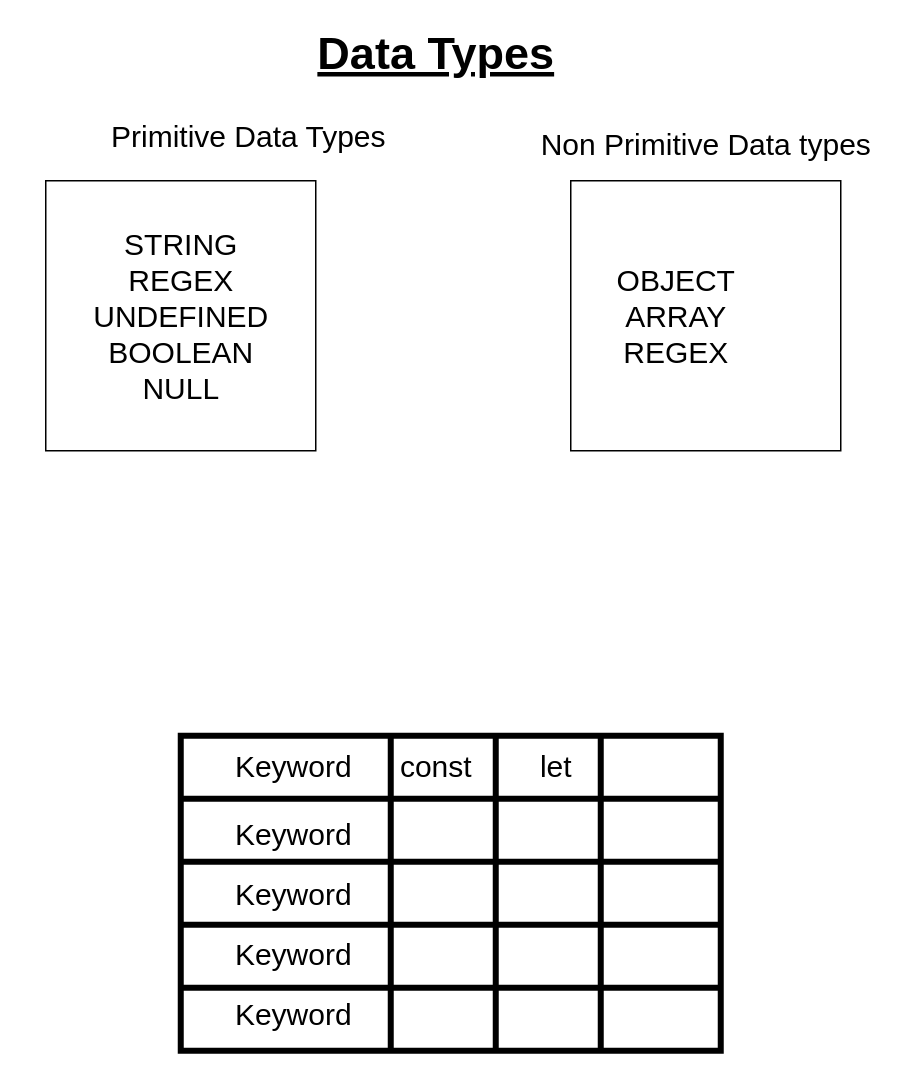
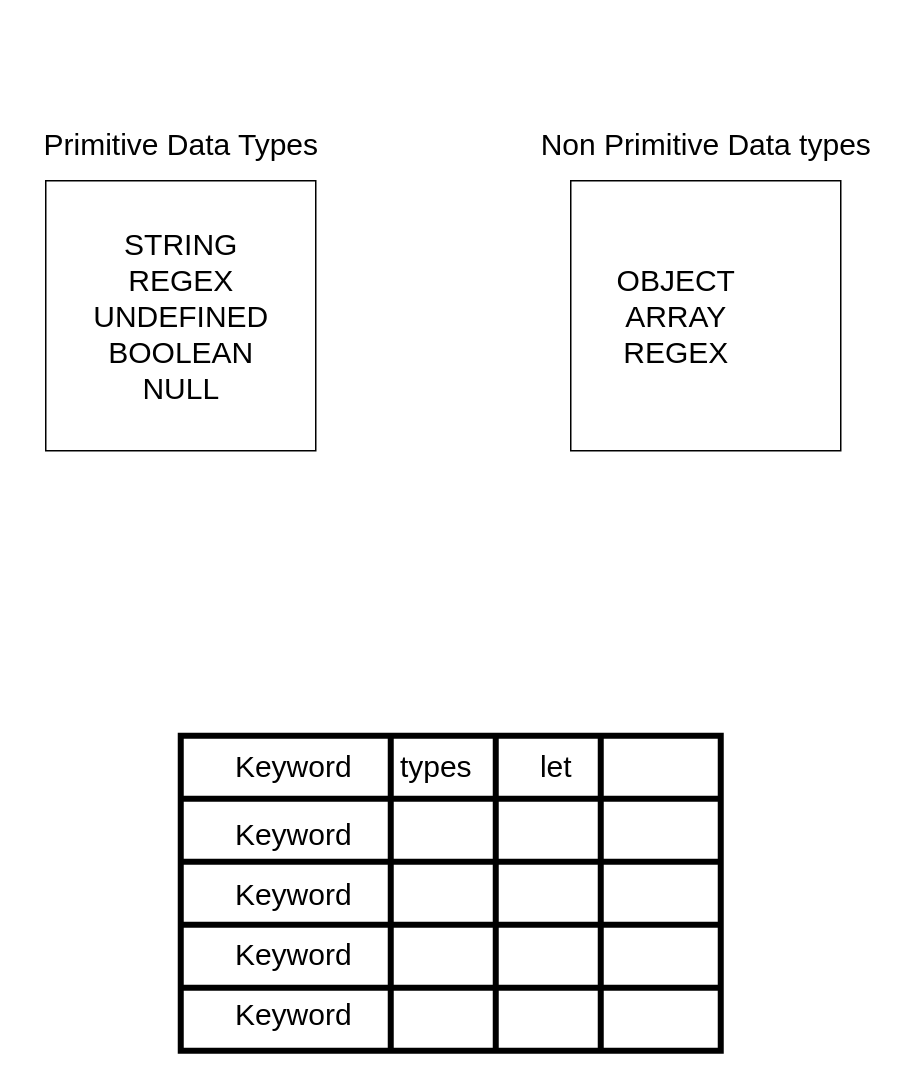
(436, 53) -> none
(248, 136) -> (181, 143)
(437, 766) -> (437, 766)
